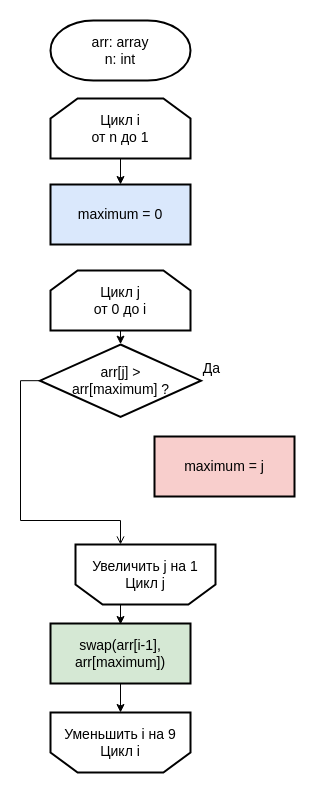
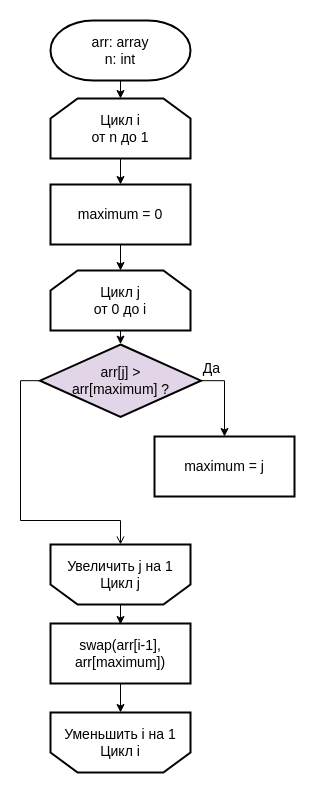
none -> (121, 86)
(121, 215) -> (121, 215)
none -> (121, 254)
(121, 381) -> (121, 381)
none -> (225, 394)
(225, 467) -> (225, 467)
(146, 575) -> (121, 575)
(121, 654) -> (121, 654)
(121, 743) -> (121, 743)
